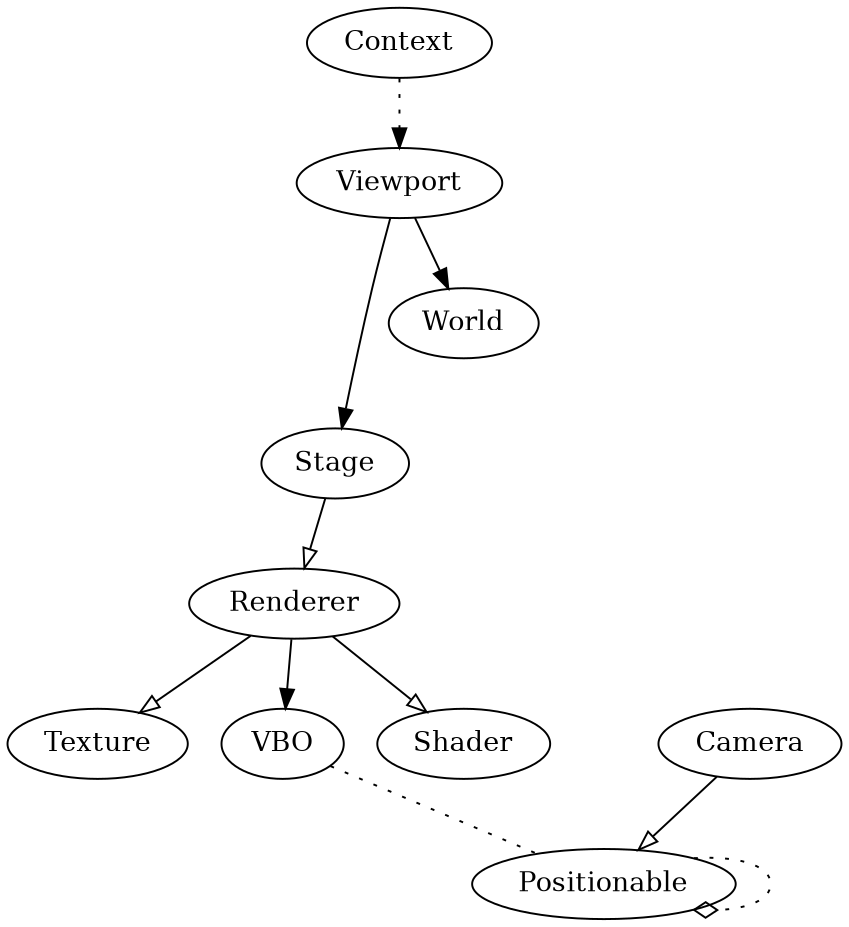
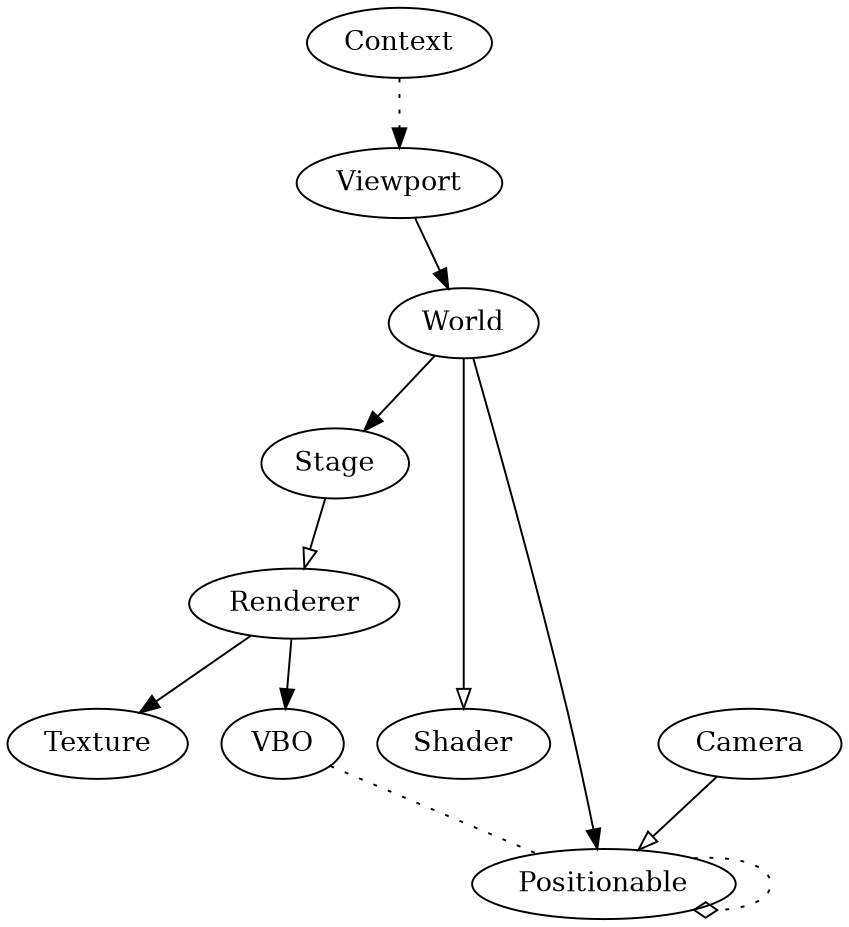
(366, 313) -> (406, 386)
none -> (538, 593)
(372, 668) -> (464, 524)
(203, 669) -> (203, 669)
